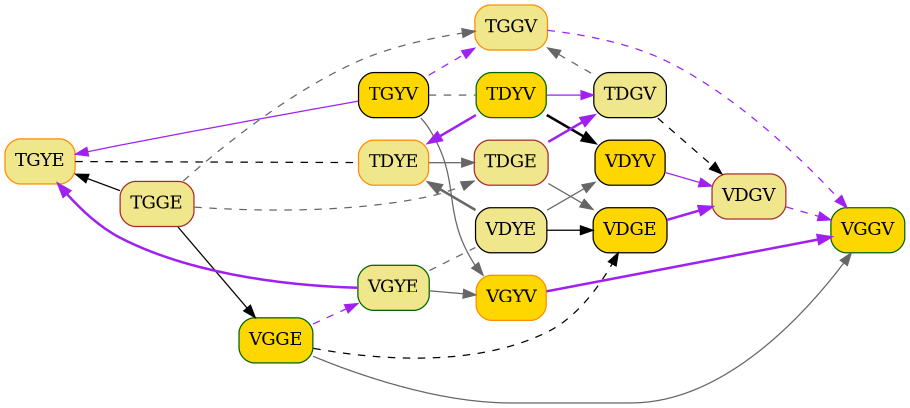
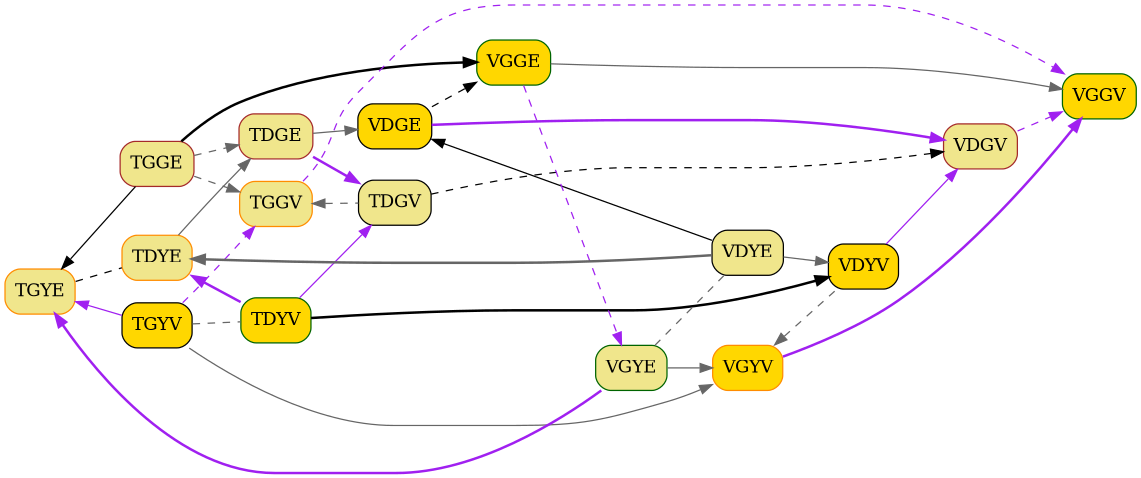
(206, 259) -> (315, 79)
none -> (811, 313)
(479, 353) -> (449, 98)
